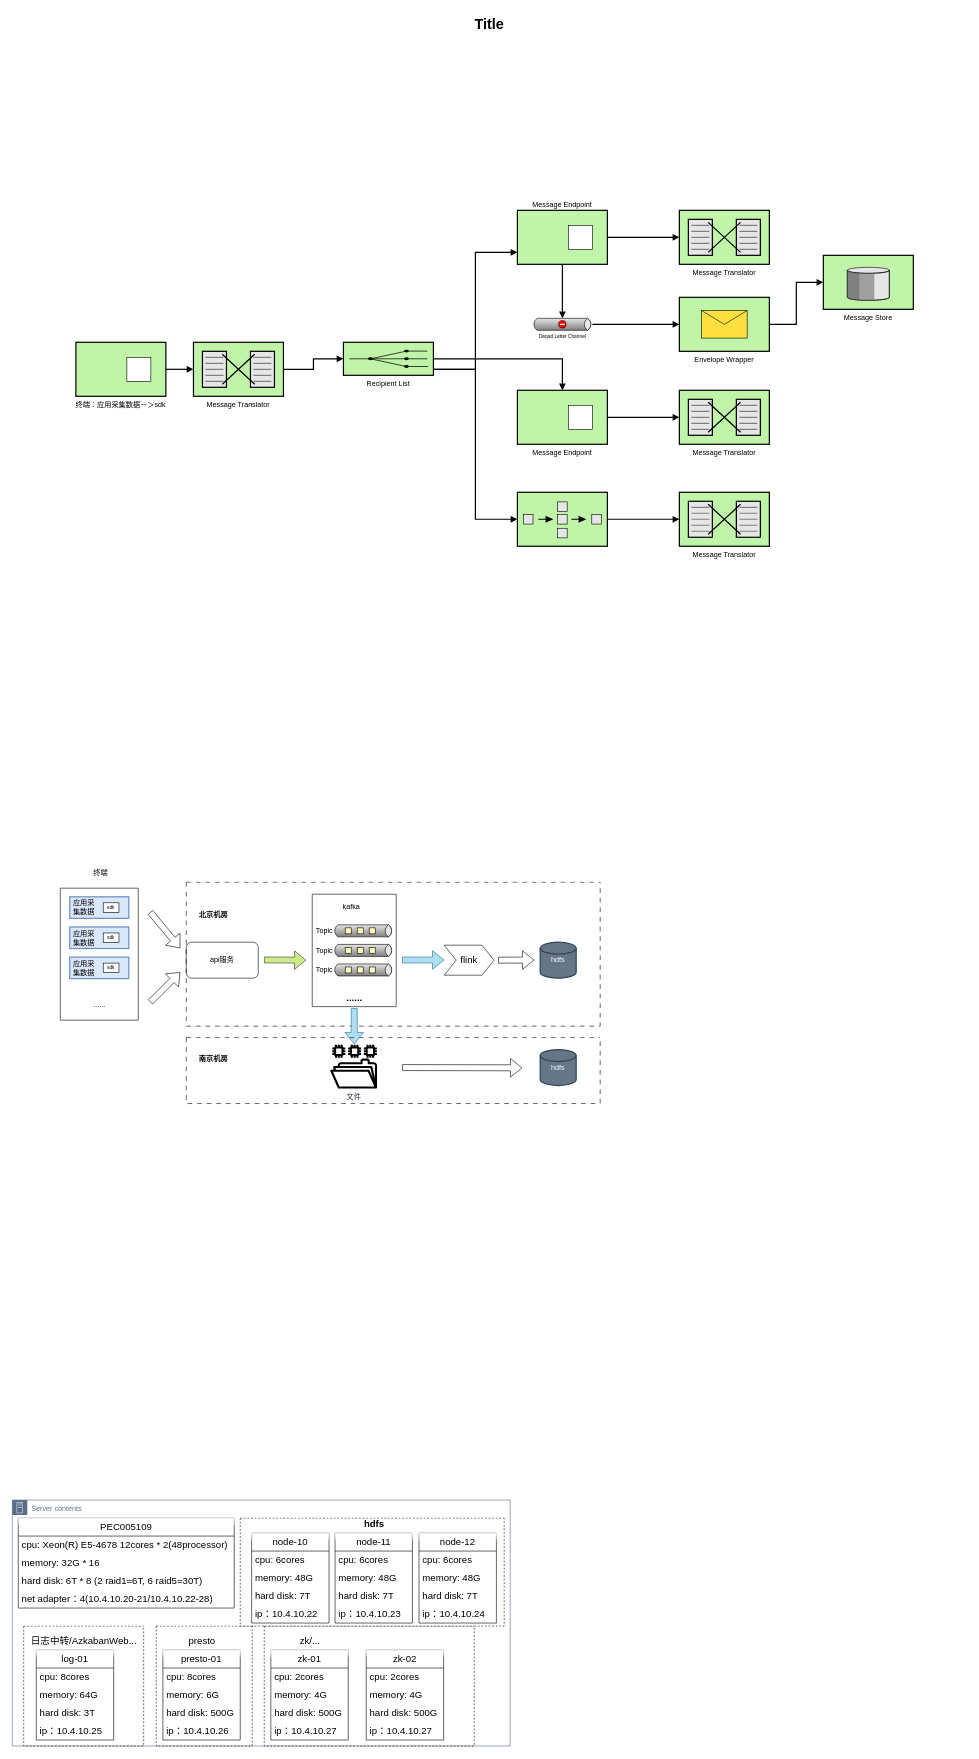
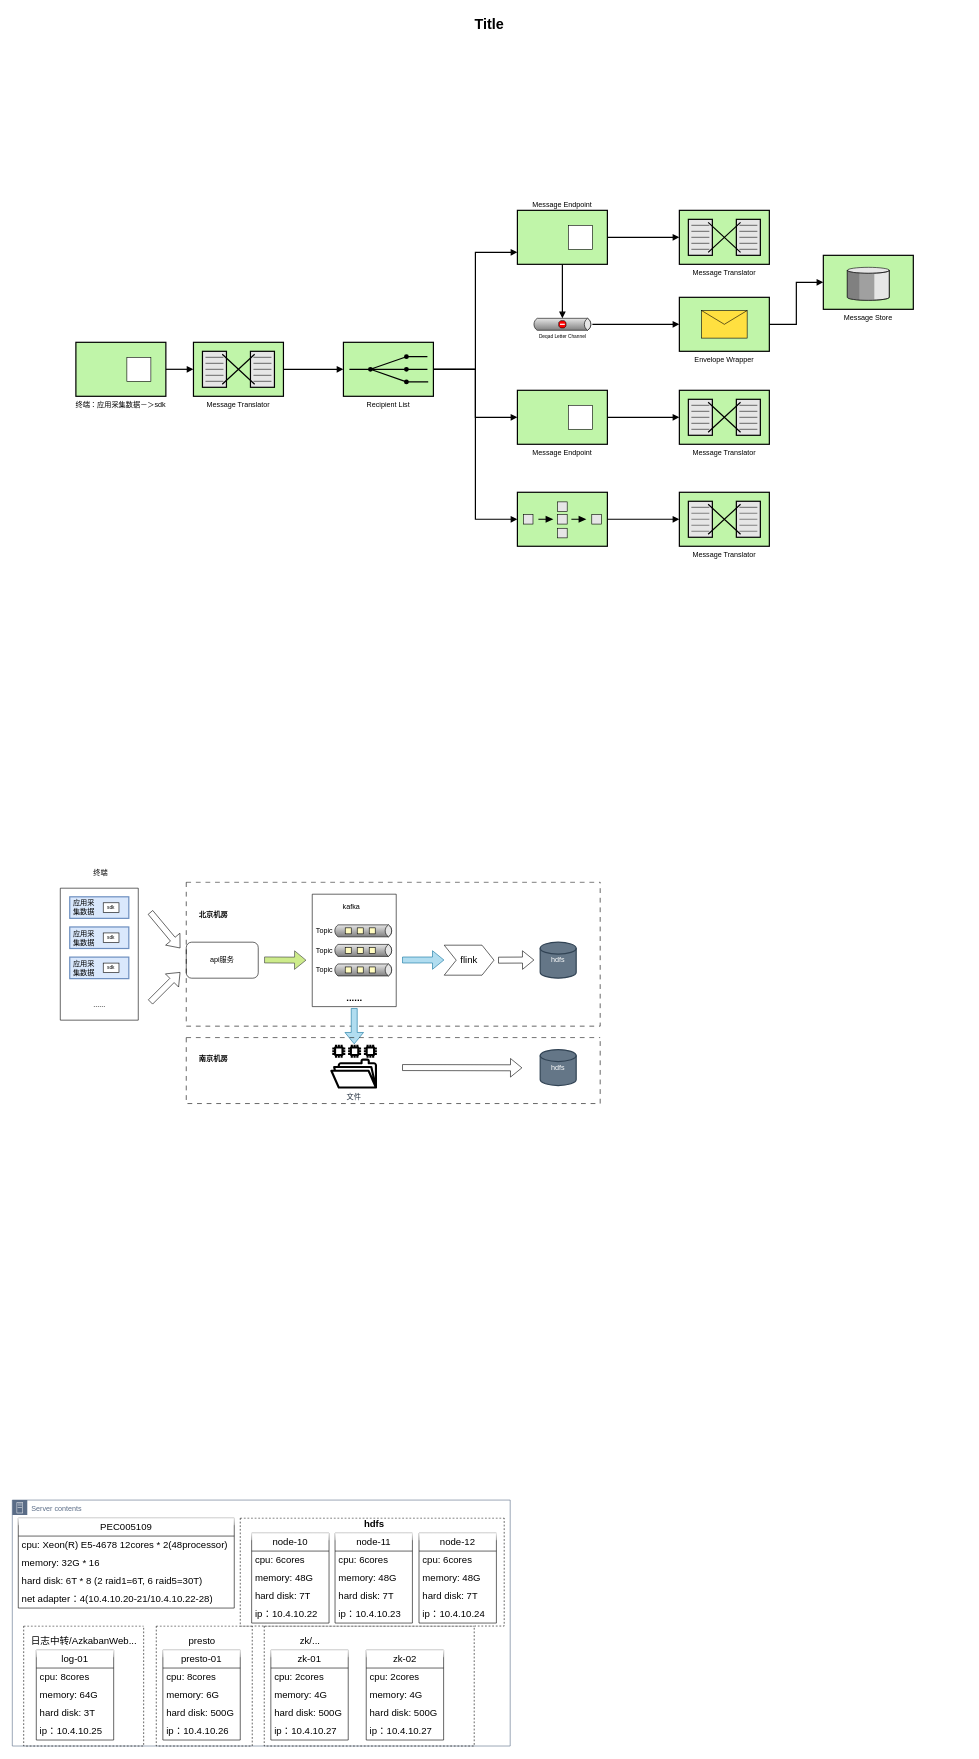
(389, 359) -> (389, 369)
